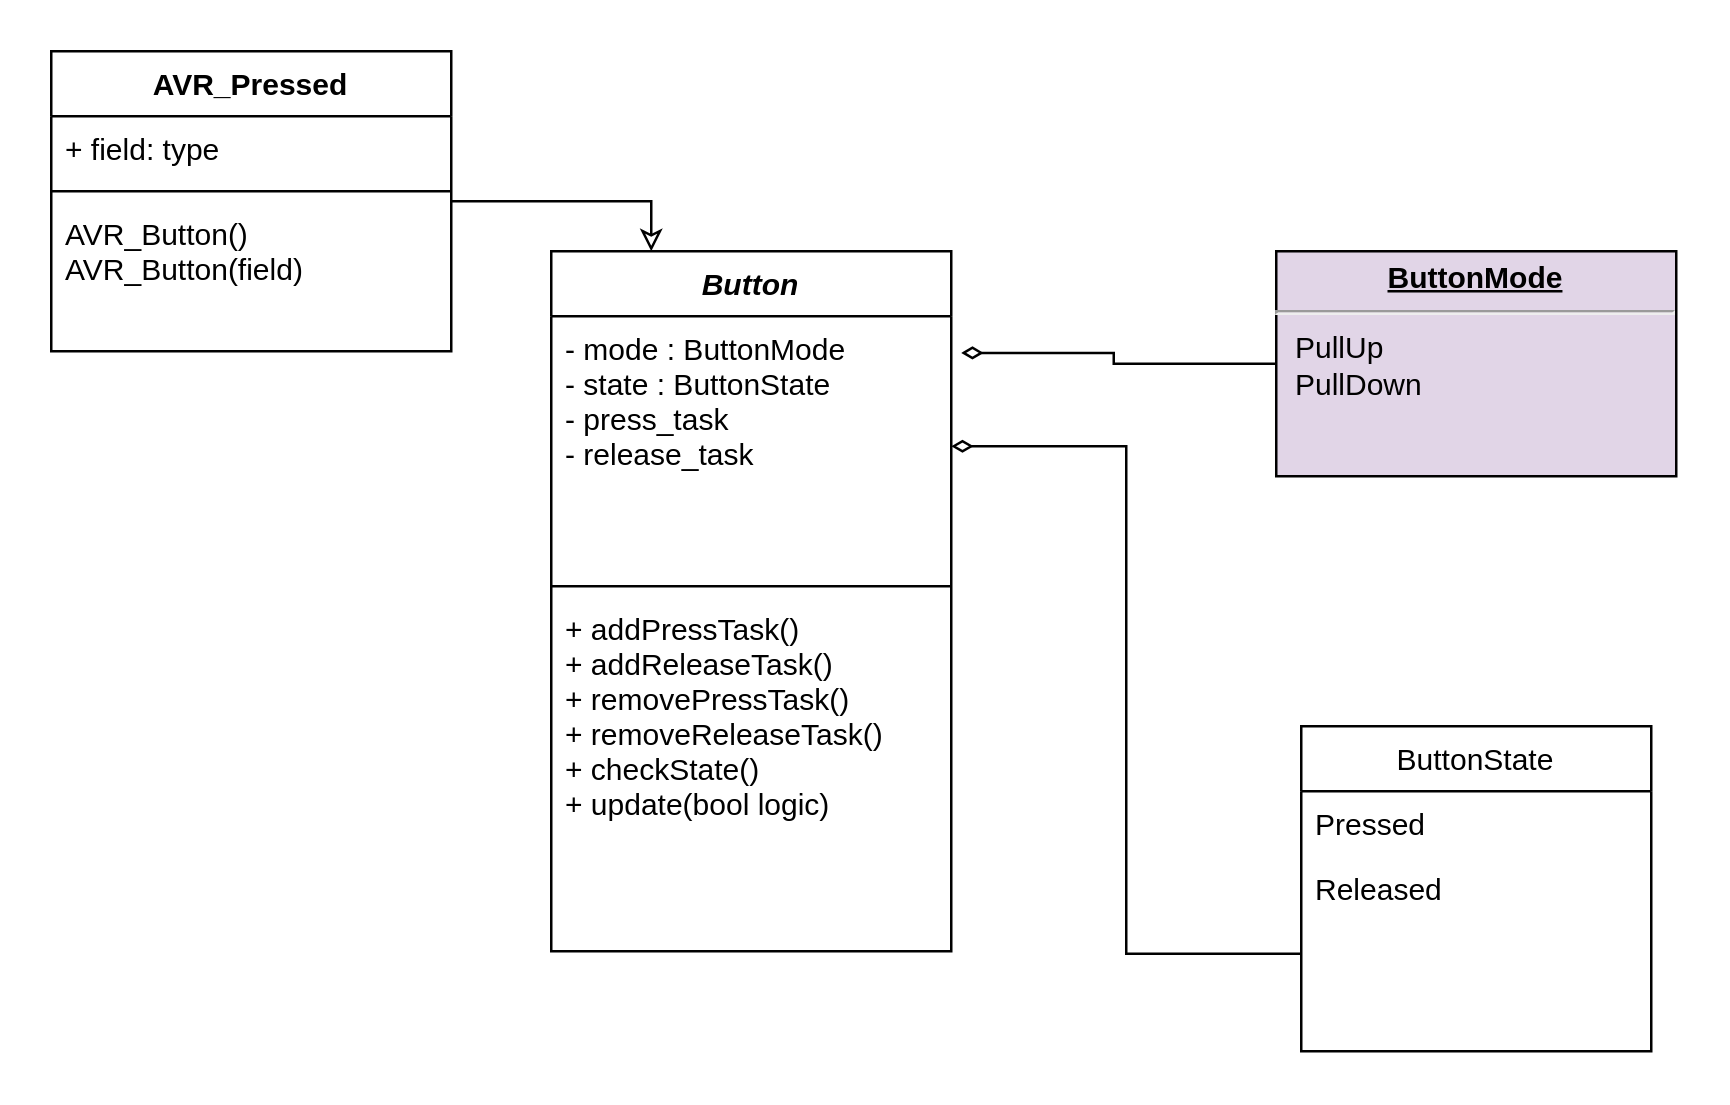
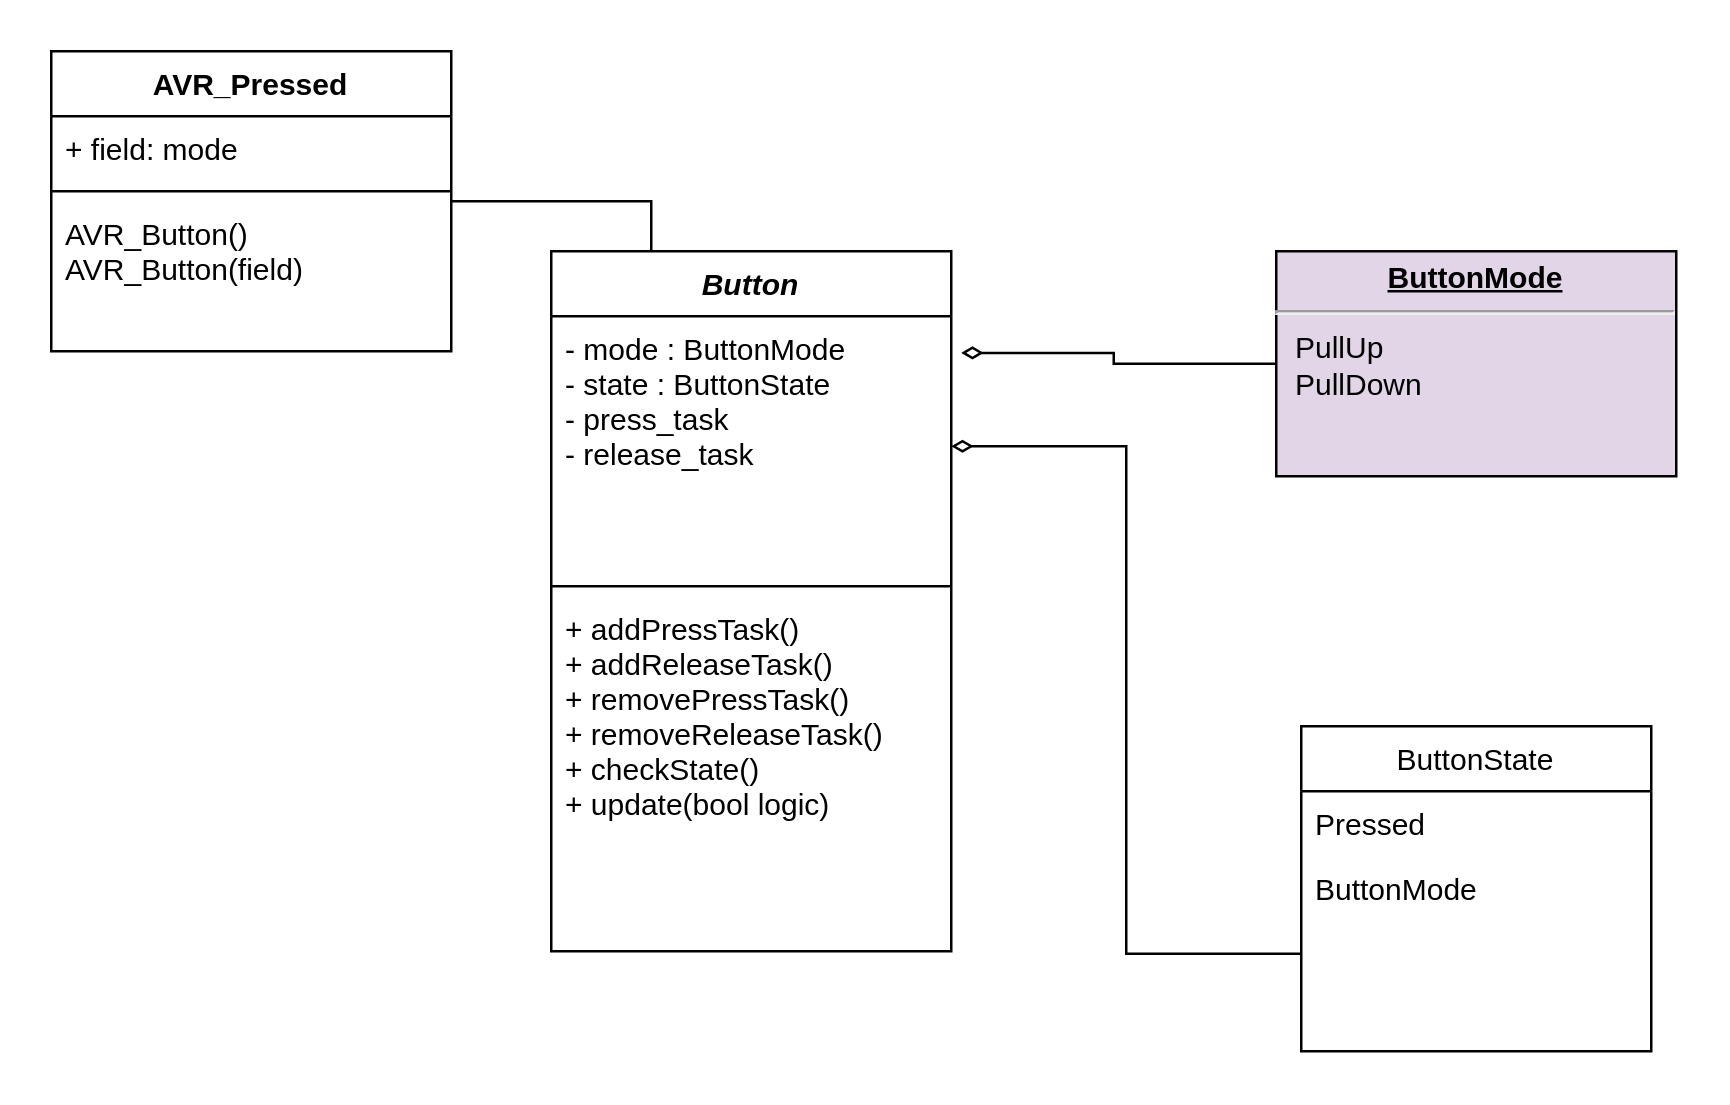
(155, 150) -> (155, 150)
(651, 233) -> (651, 240)
(1378, 890) -> (1399, 890)
